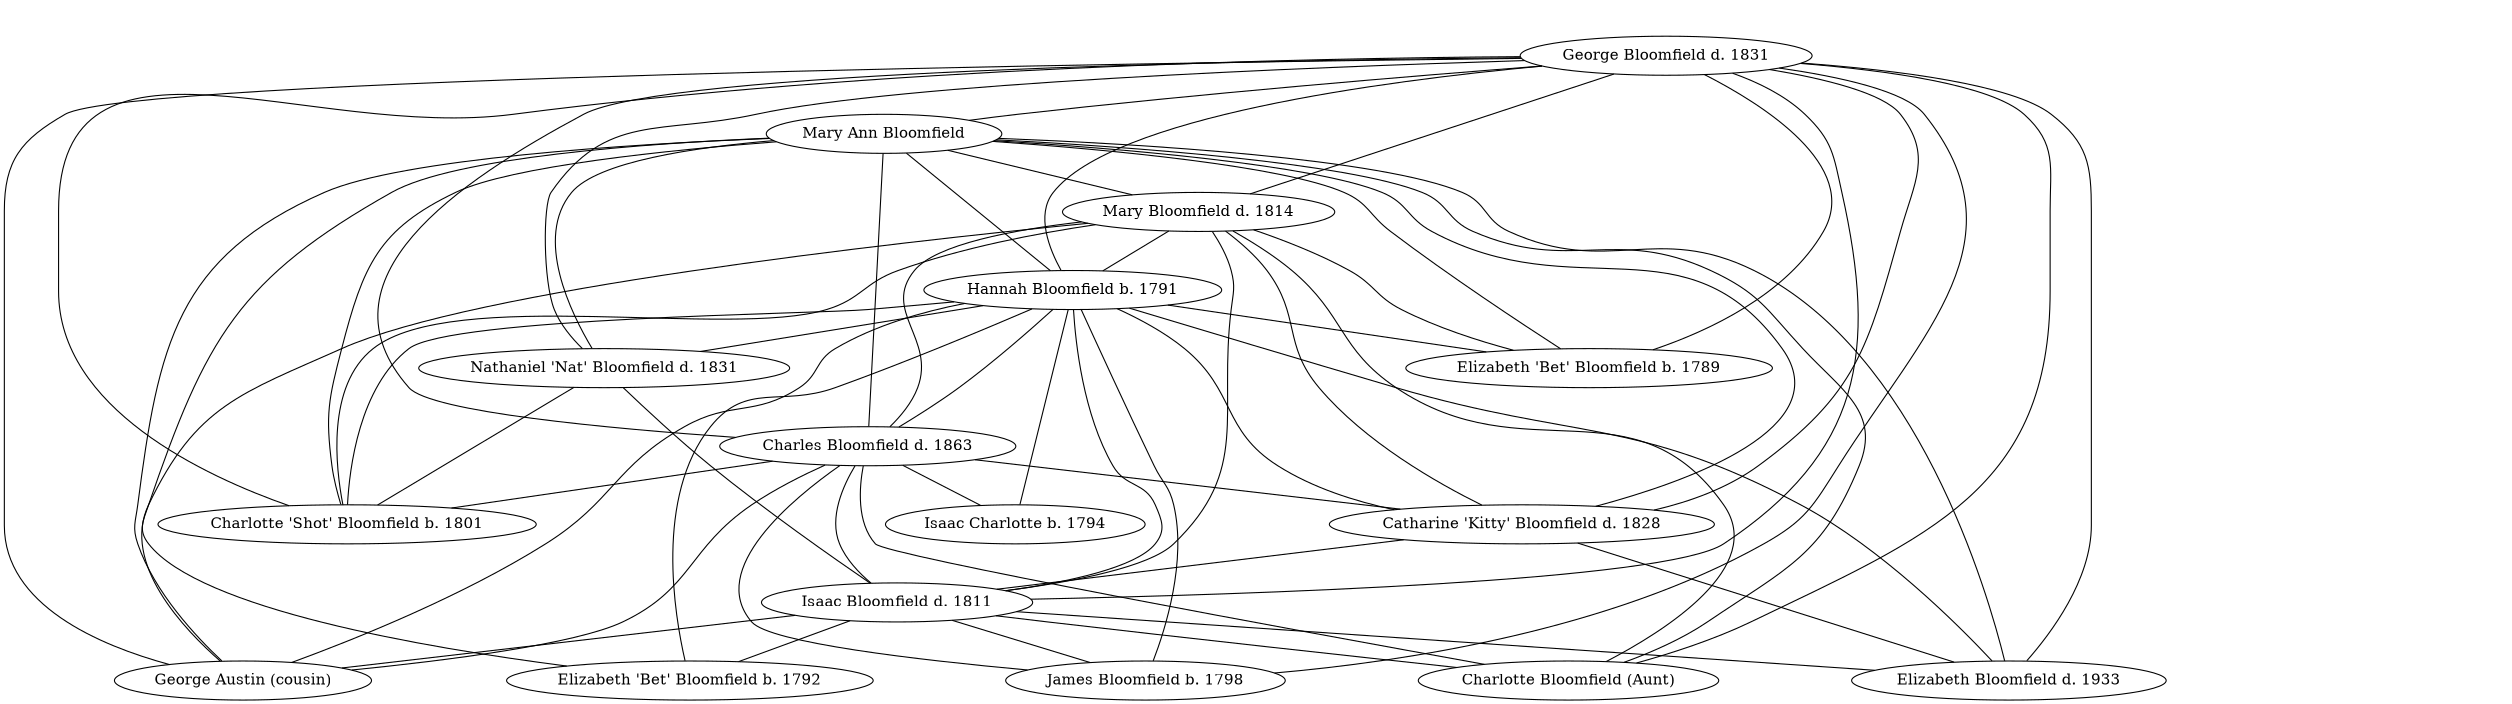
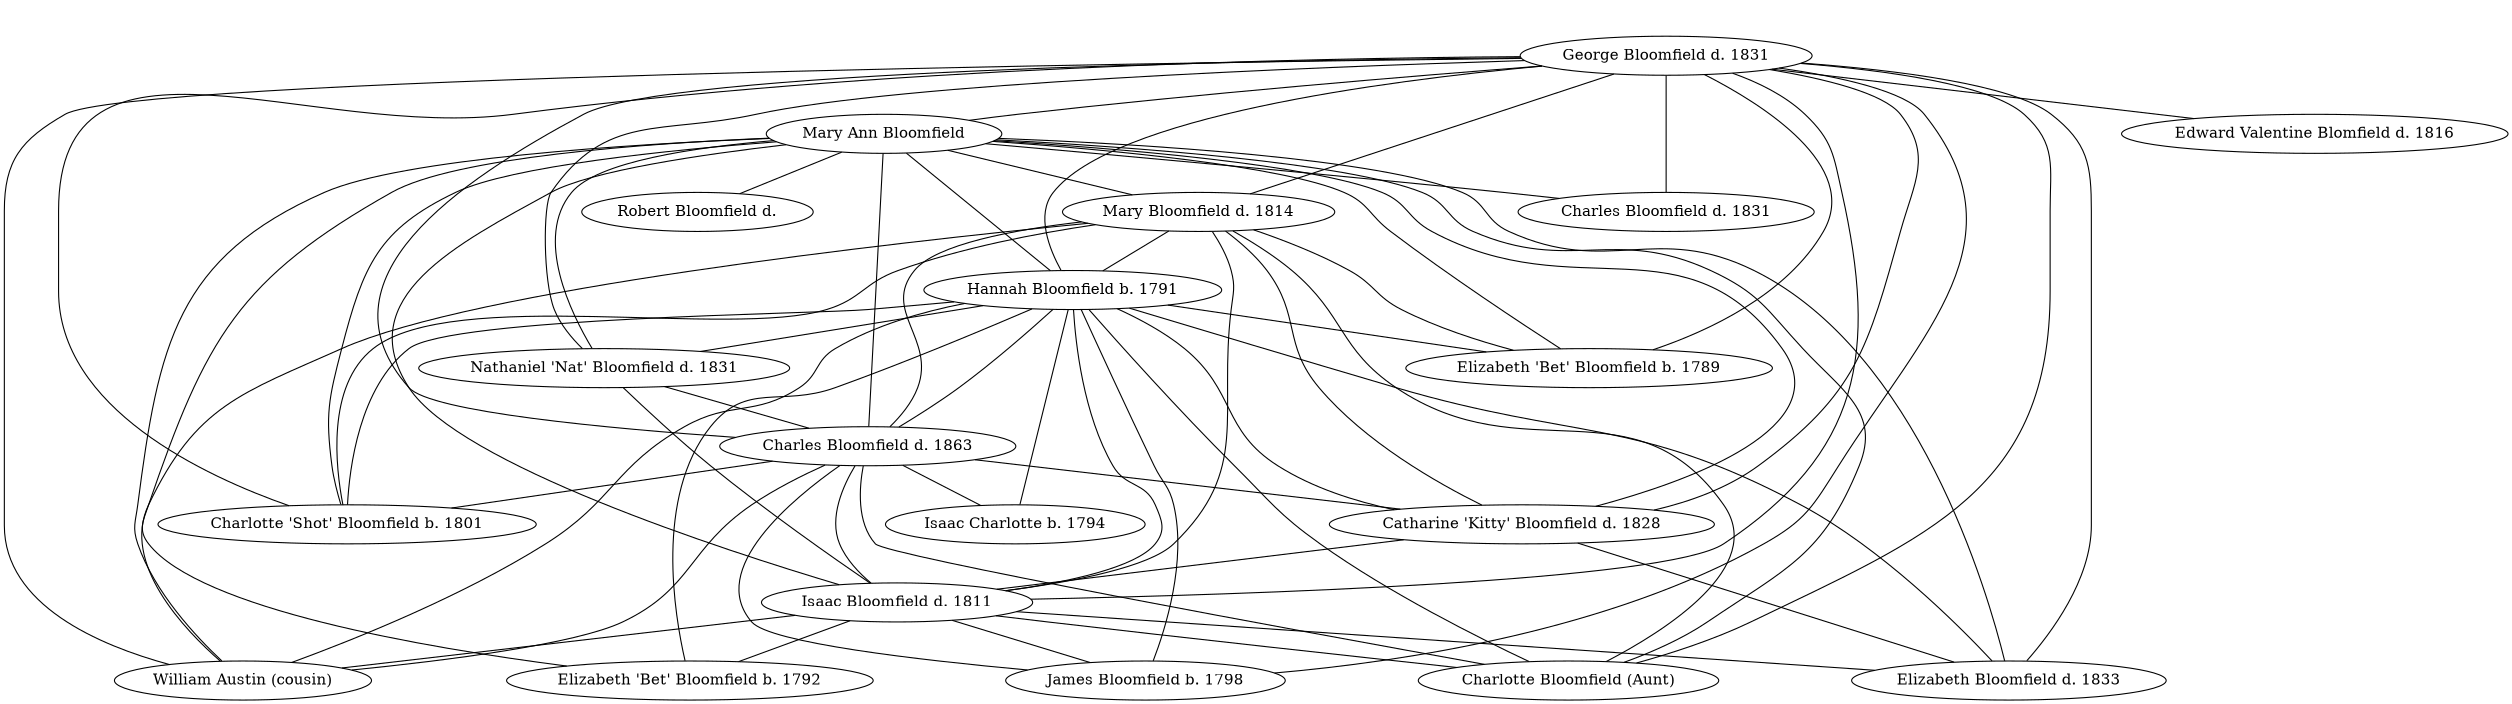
none -> (2315, 134)
none -> (697, 212)
none -> (1666, 212)
none -> (394, 346)
(476, 446) -> (722, 403)
none -> (1285, 516)
(243, 681) -> (243, 681)
(2009, 681) -> (2009, 681)
